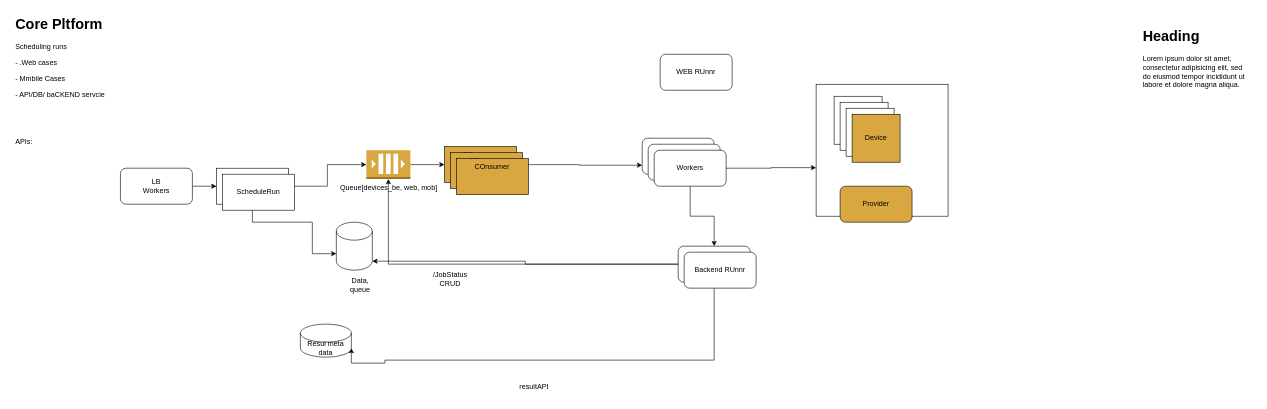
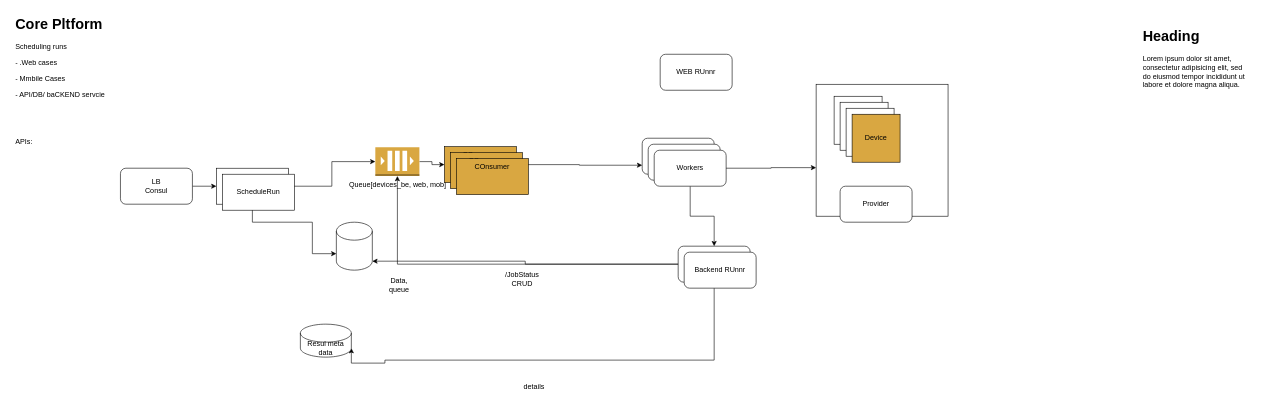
(388, 165) -> (397, 162)
(156, 186) -> (156, 186)
(876, 204) -> (876, 204)
(450, 279) -> (522, 279)
(360, 285) -> (399, 285)
(534, 387) -> (534, 387)
